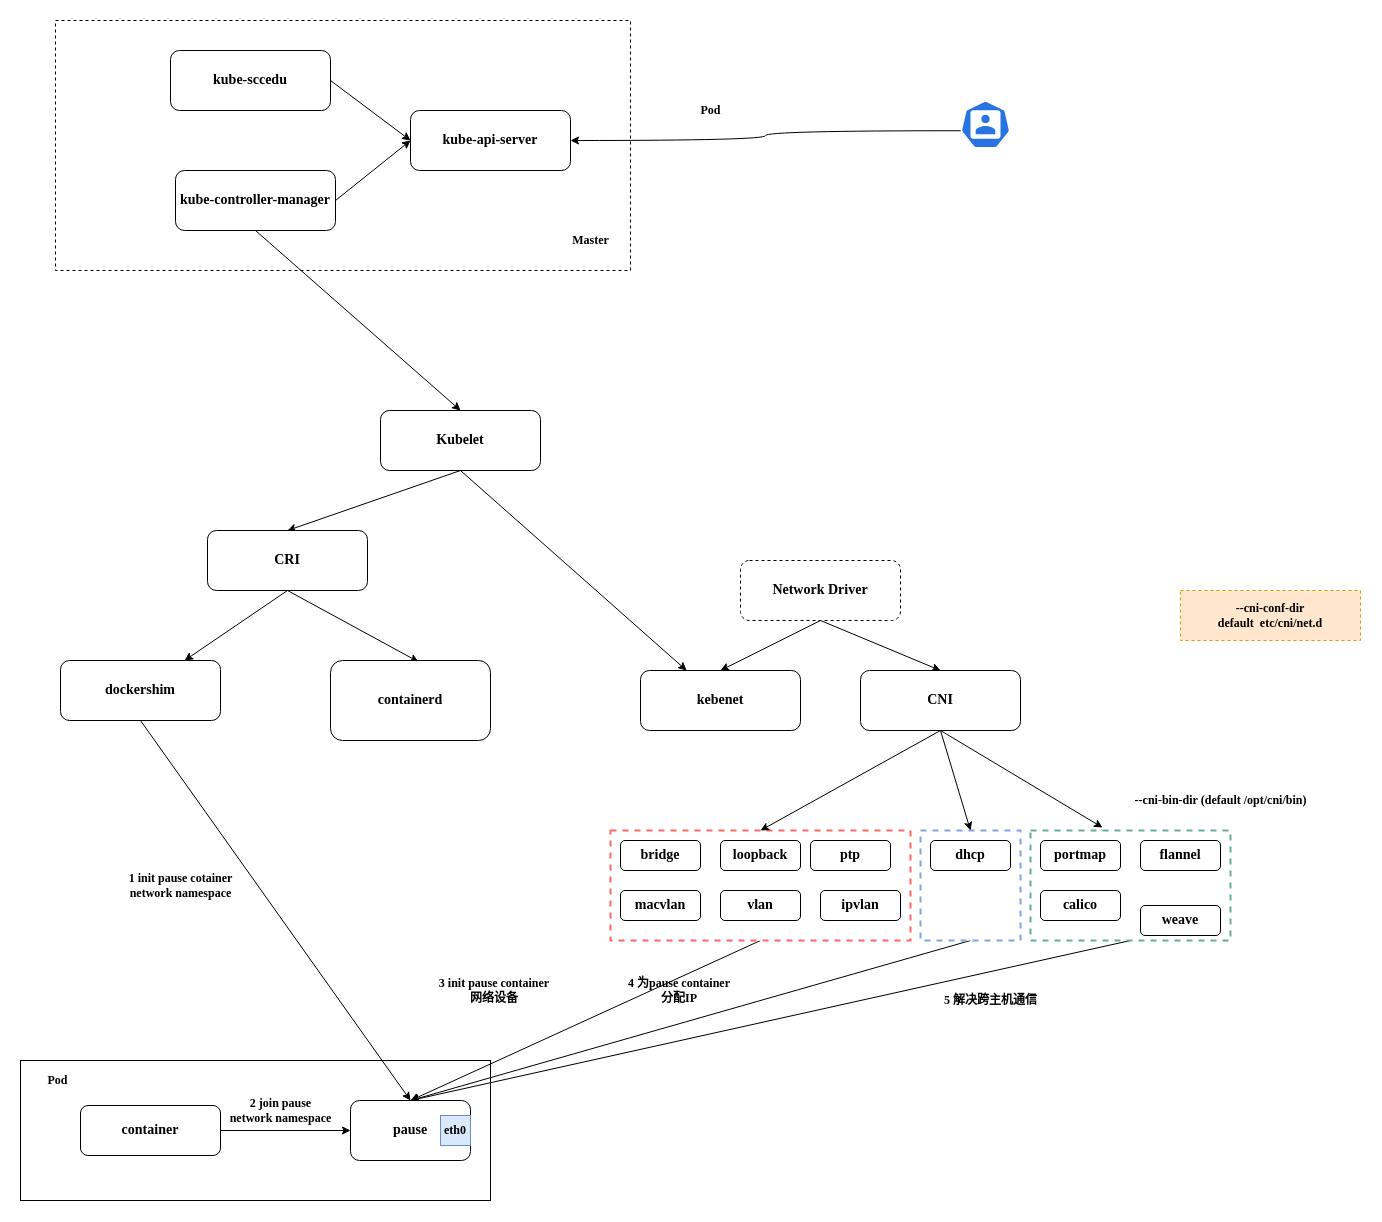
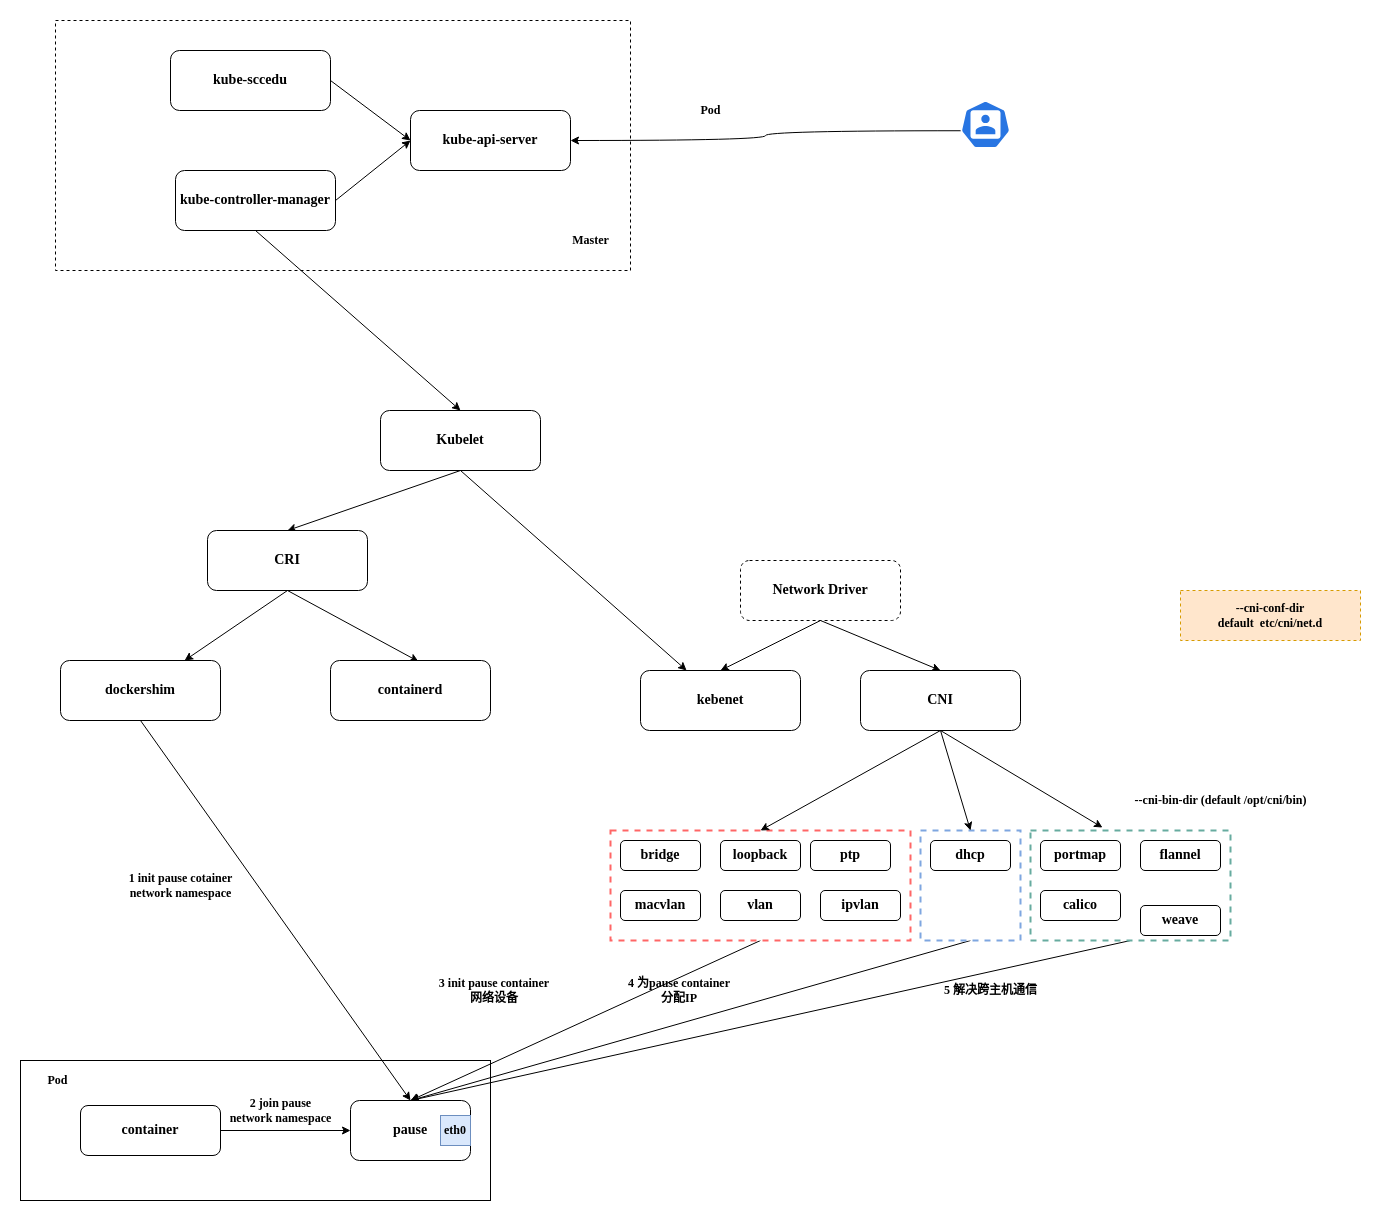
(411, 701) -> (411, 691)
(991, 1001) -> (991, 991)
